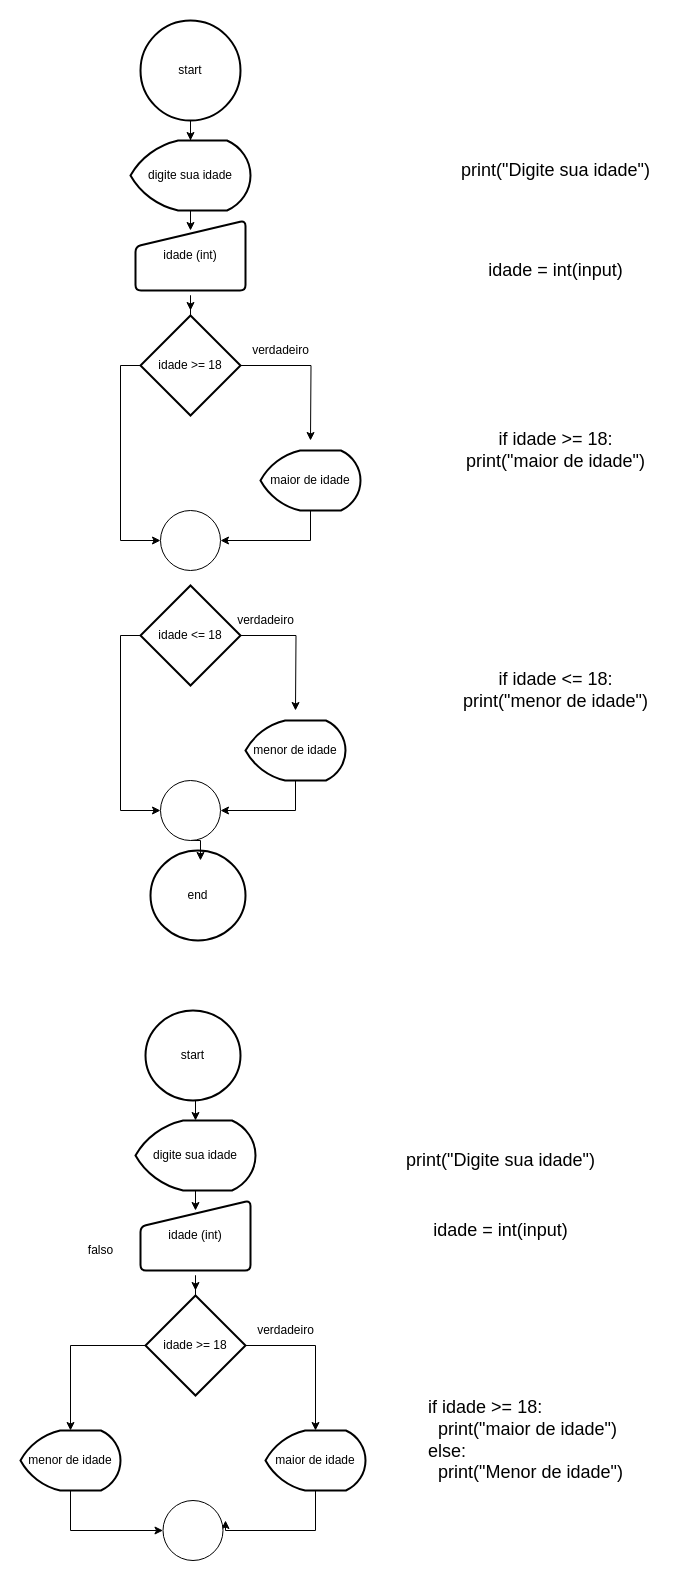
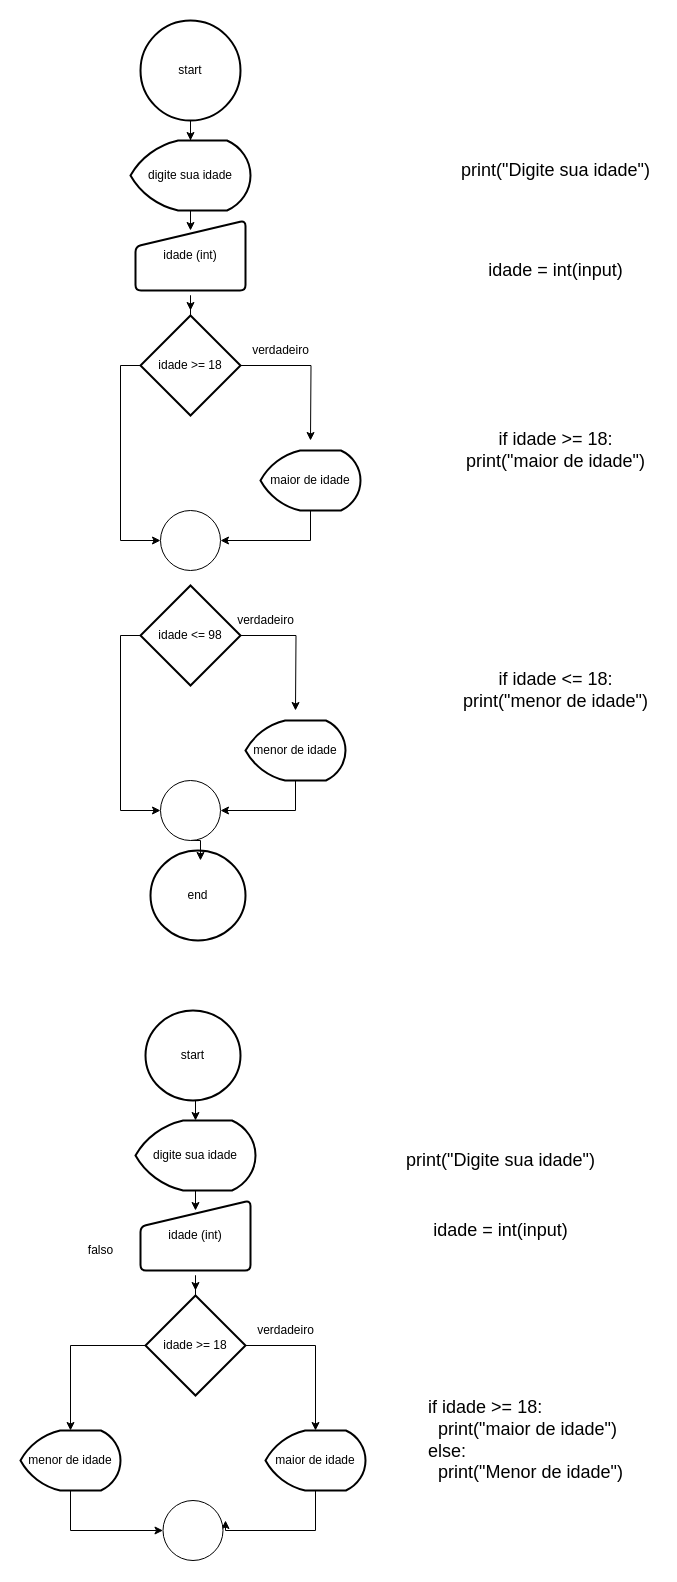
(191, 636) -> (191, 636)
